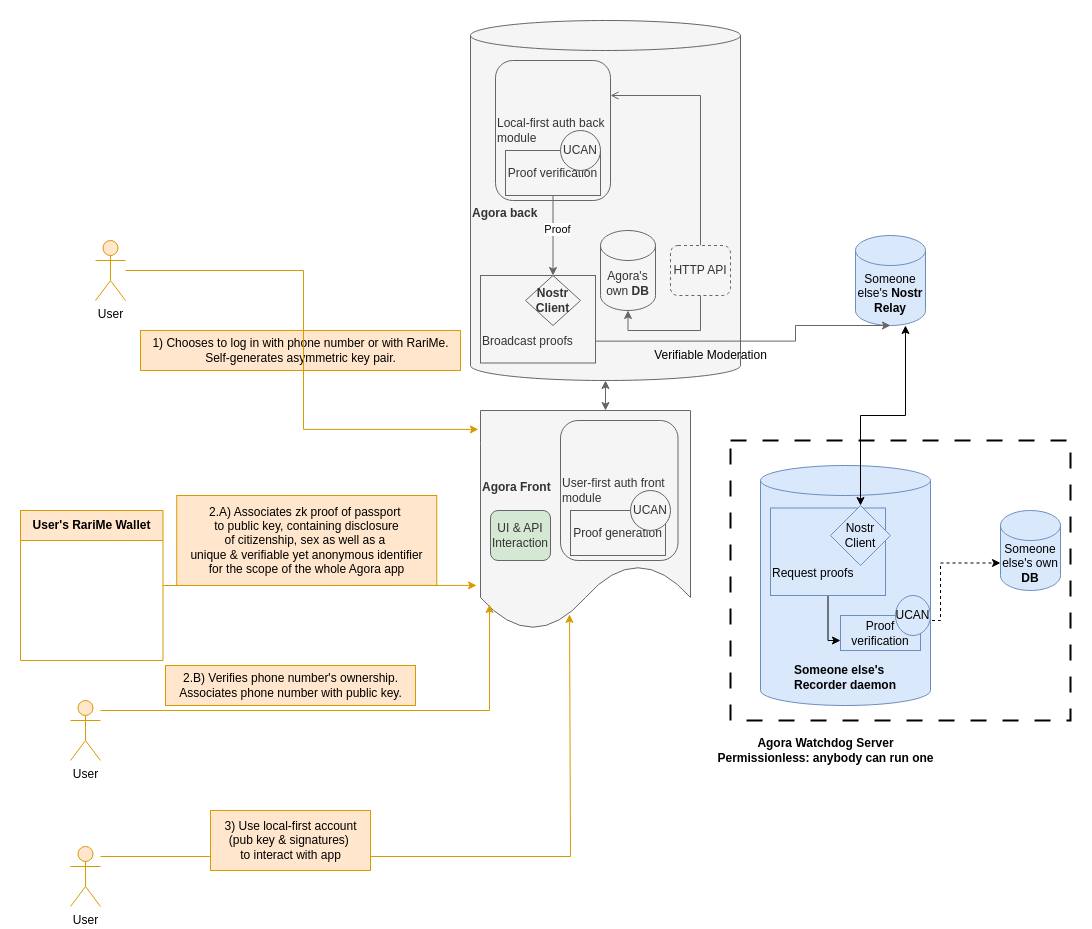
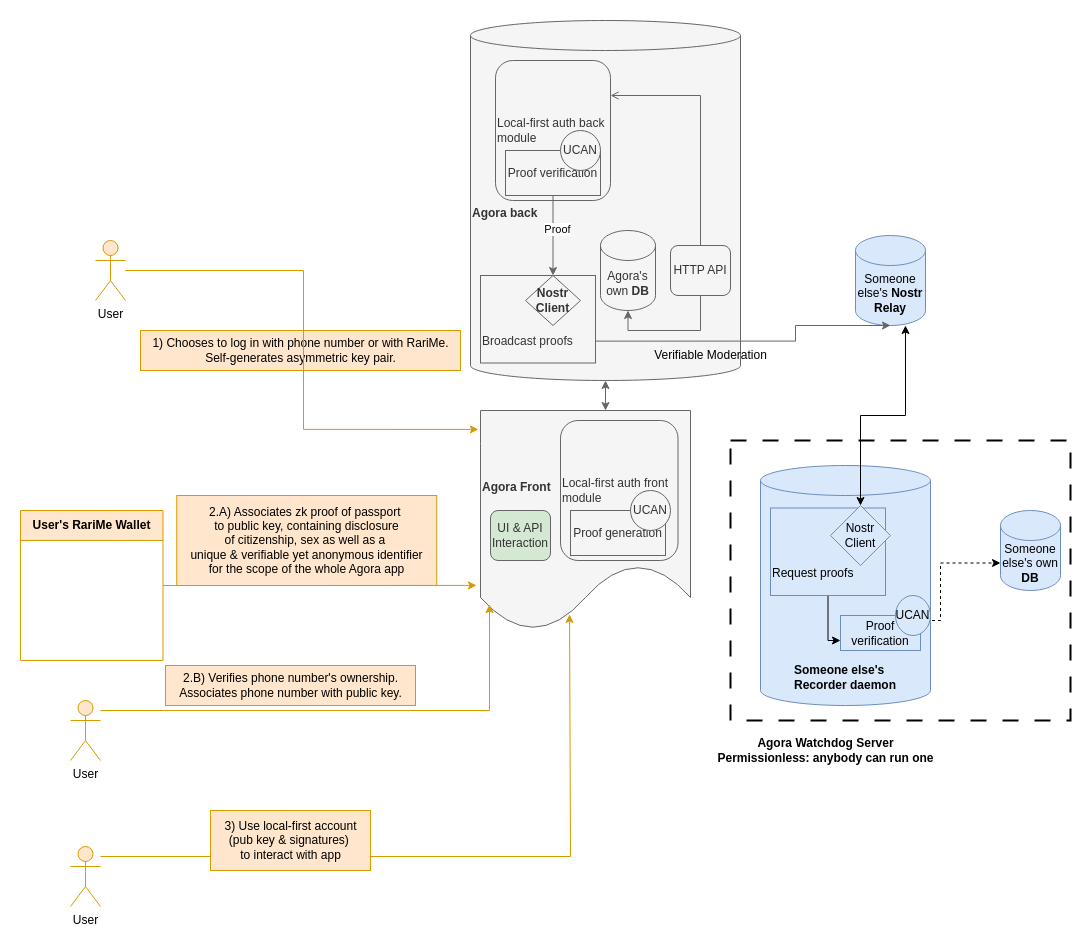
(701, 271) -> (701, 271)
(621, 491) -> (621, 491)
